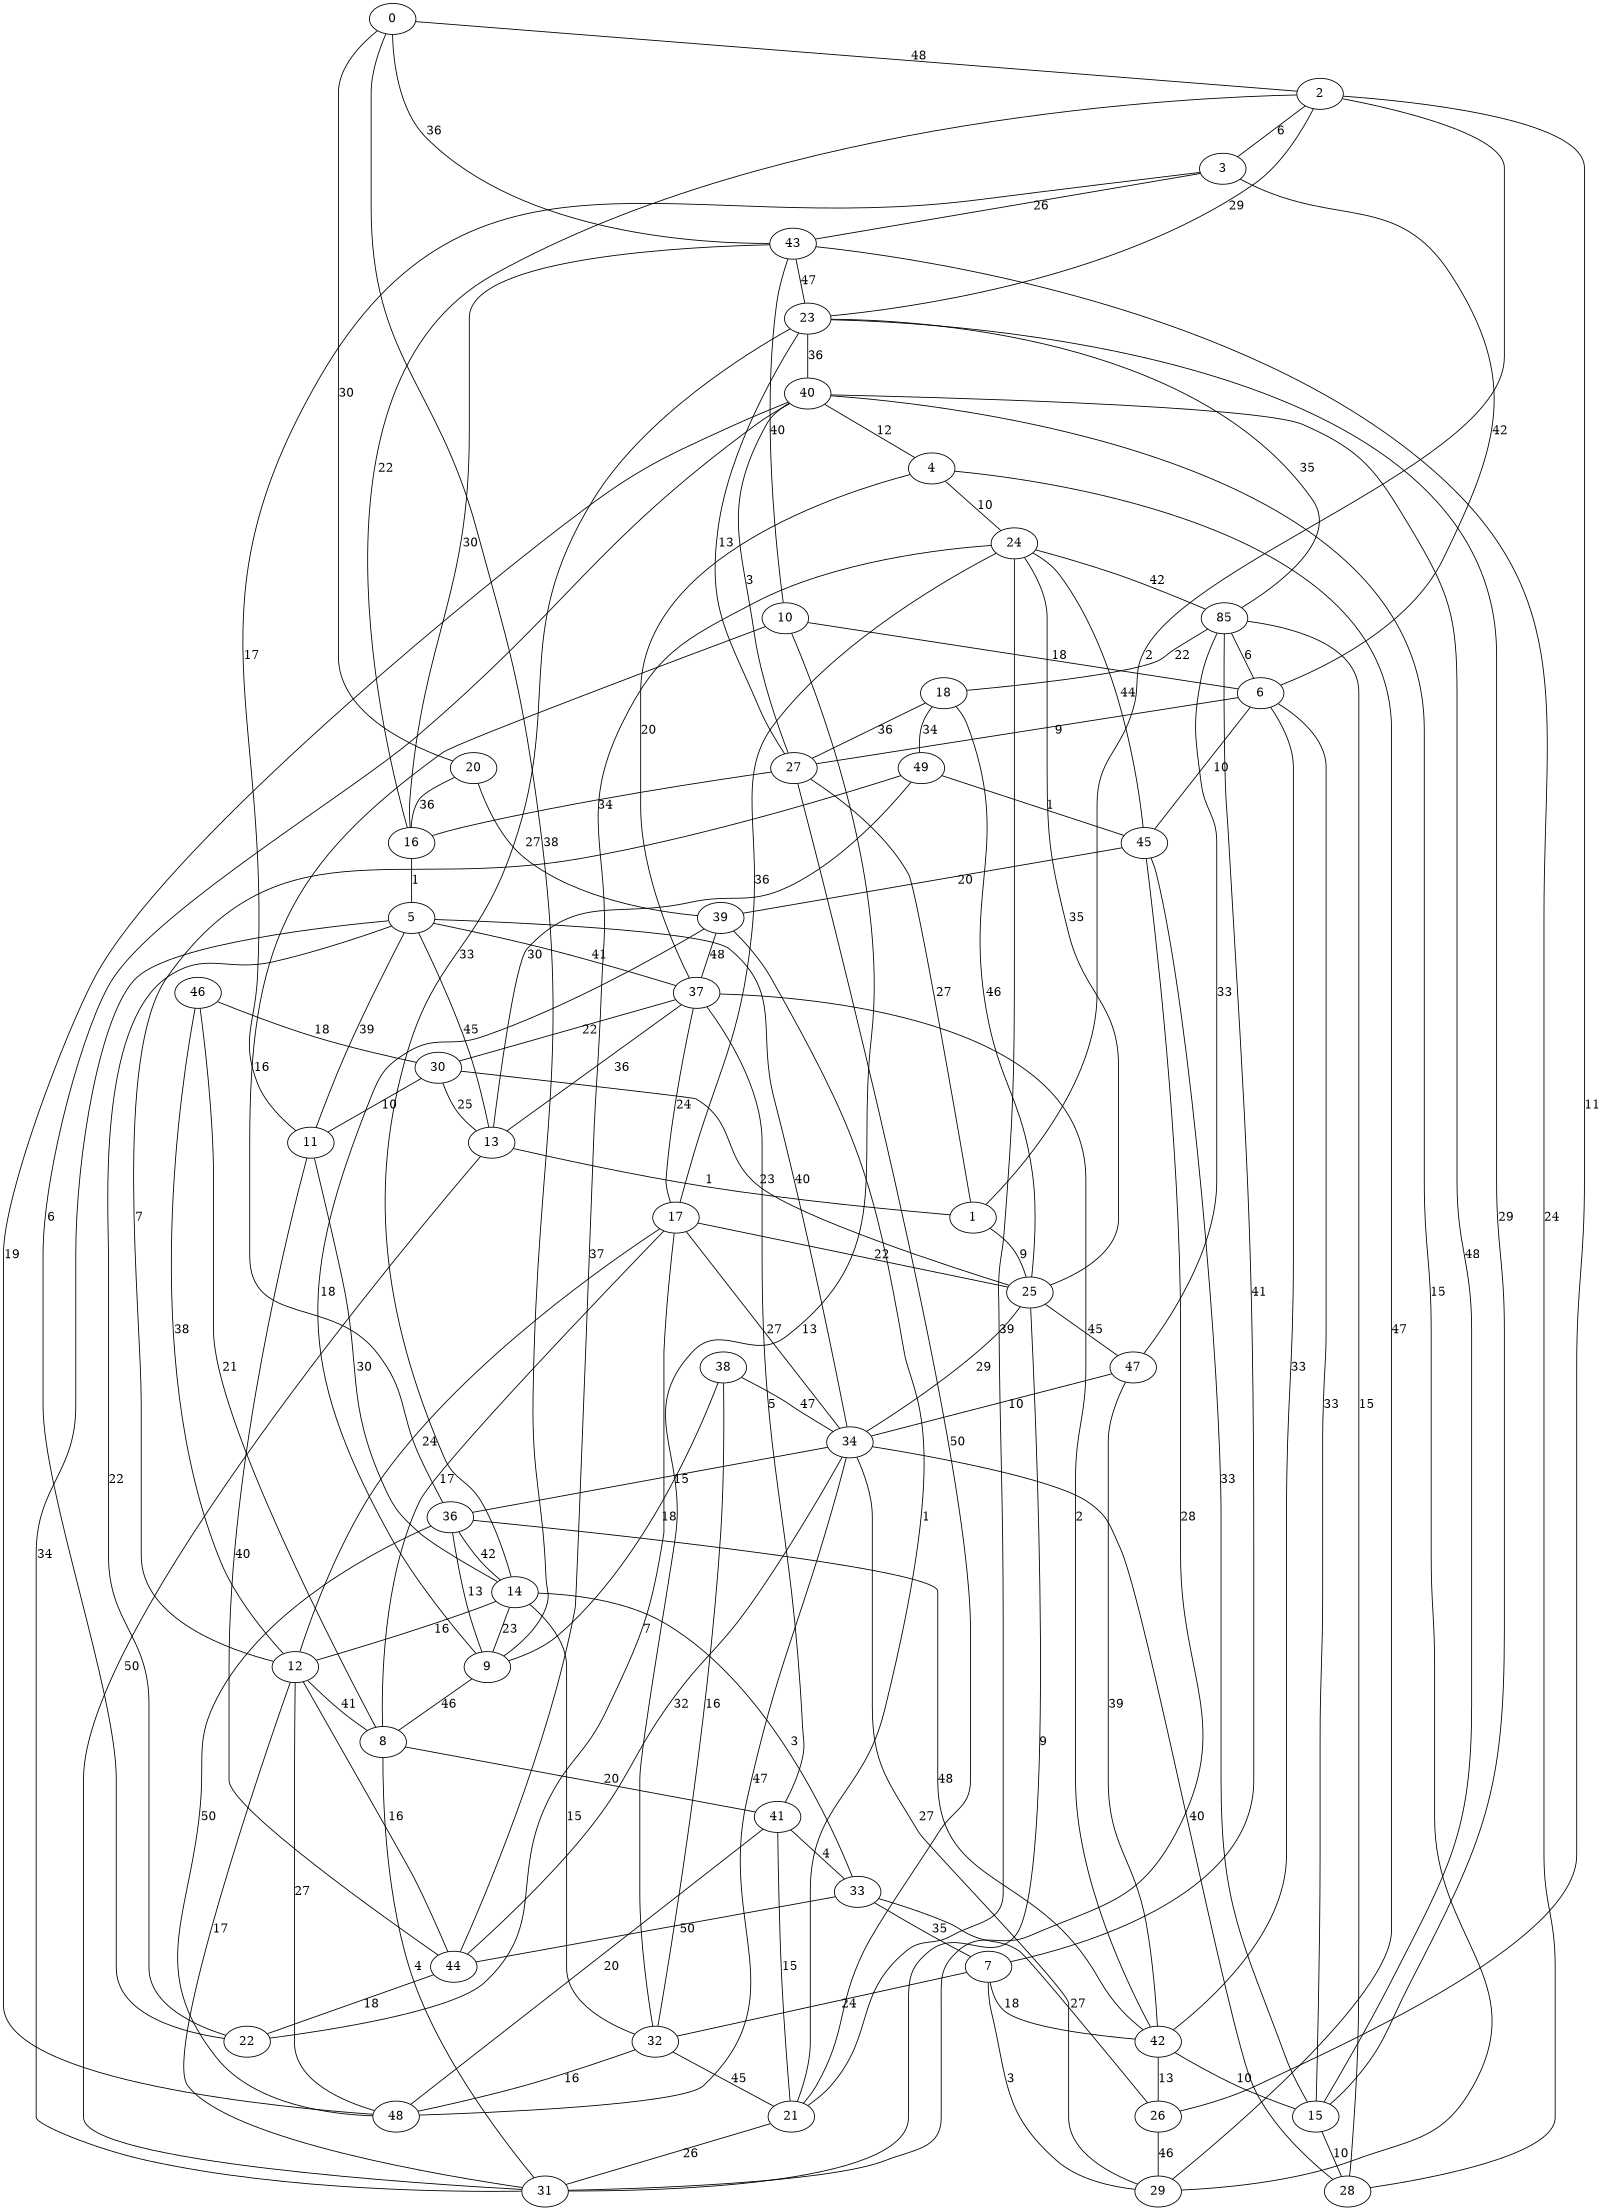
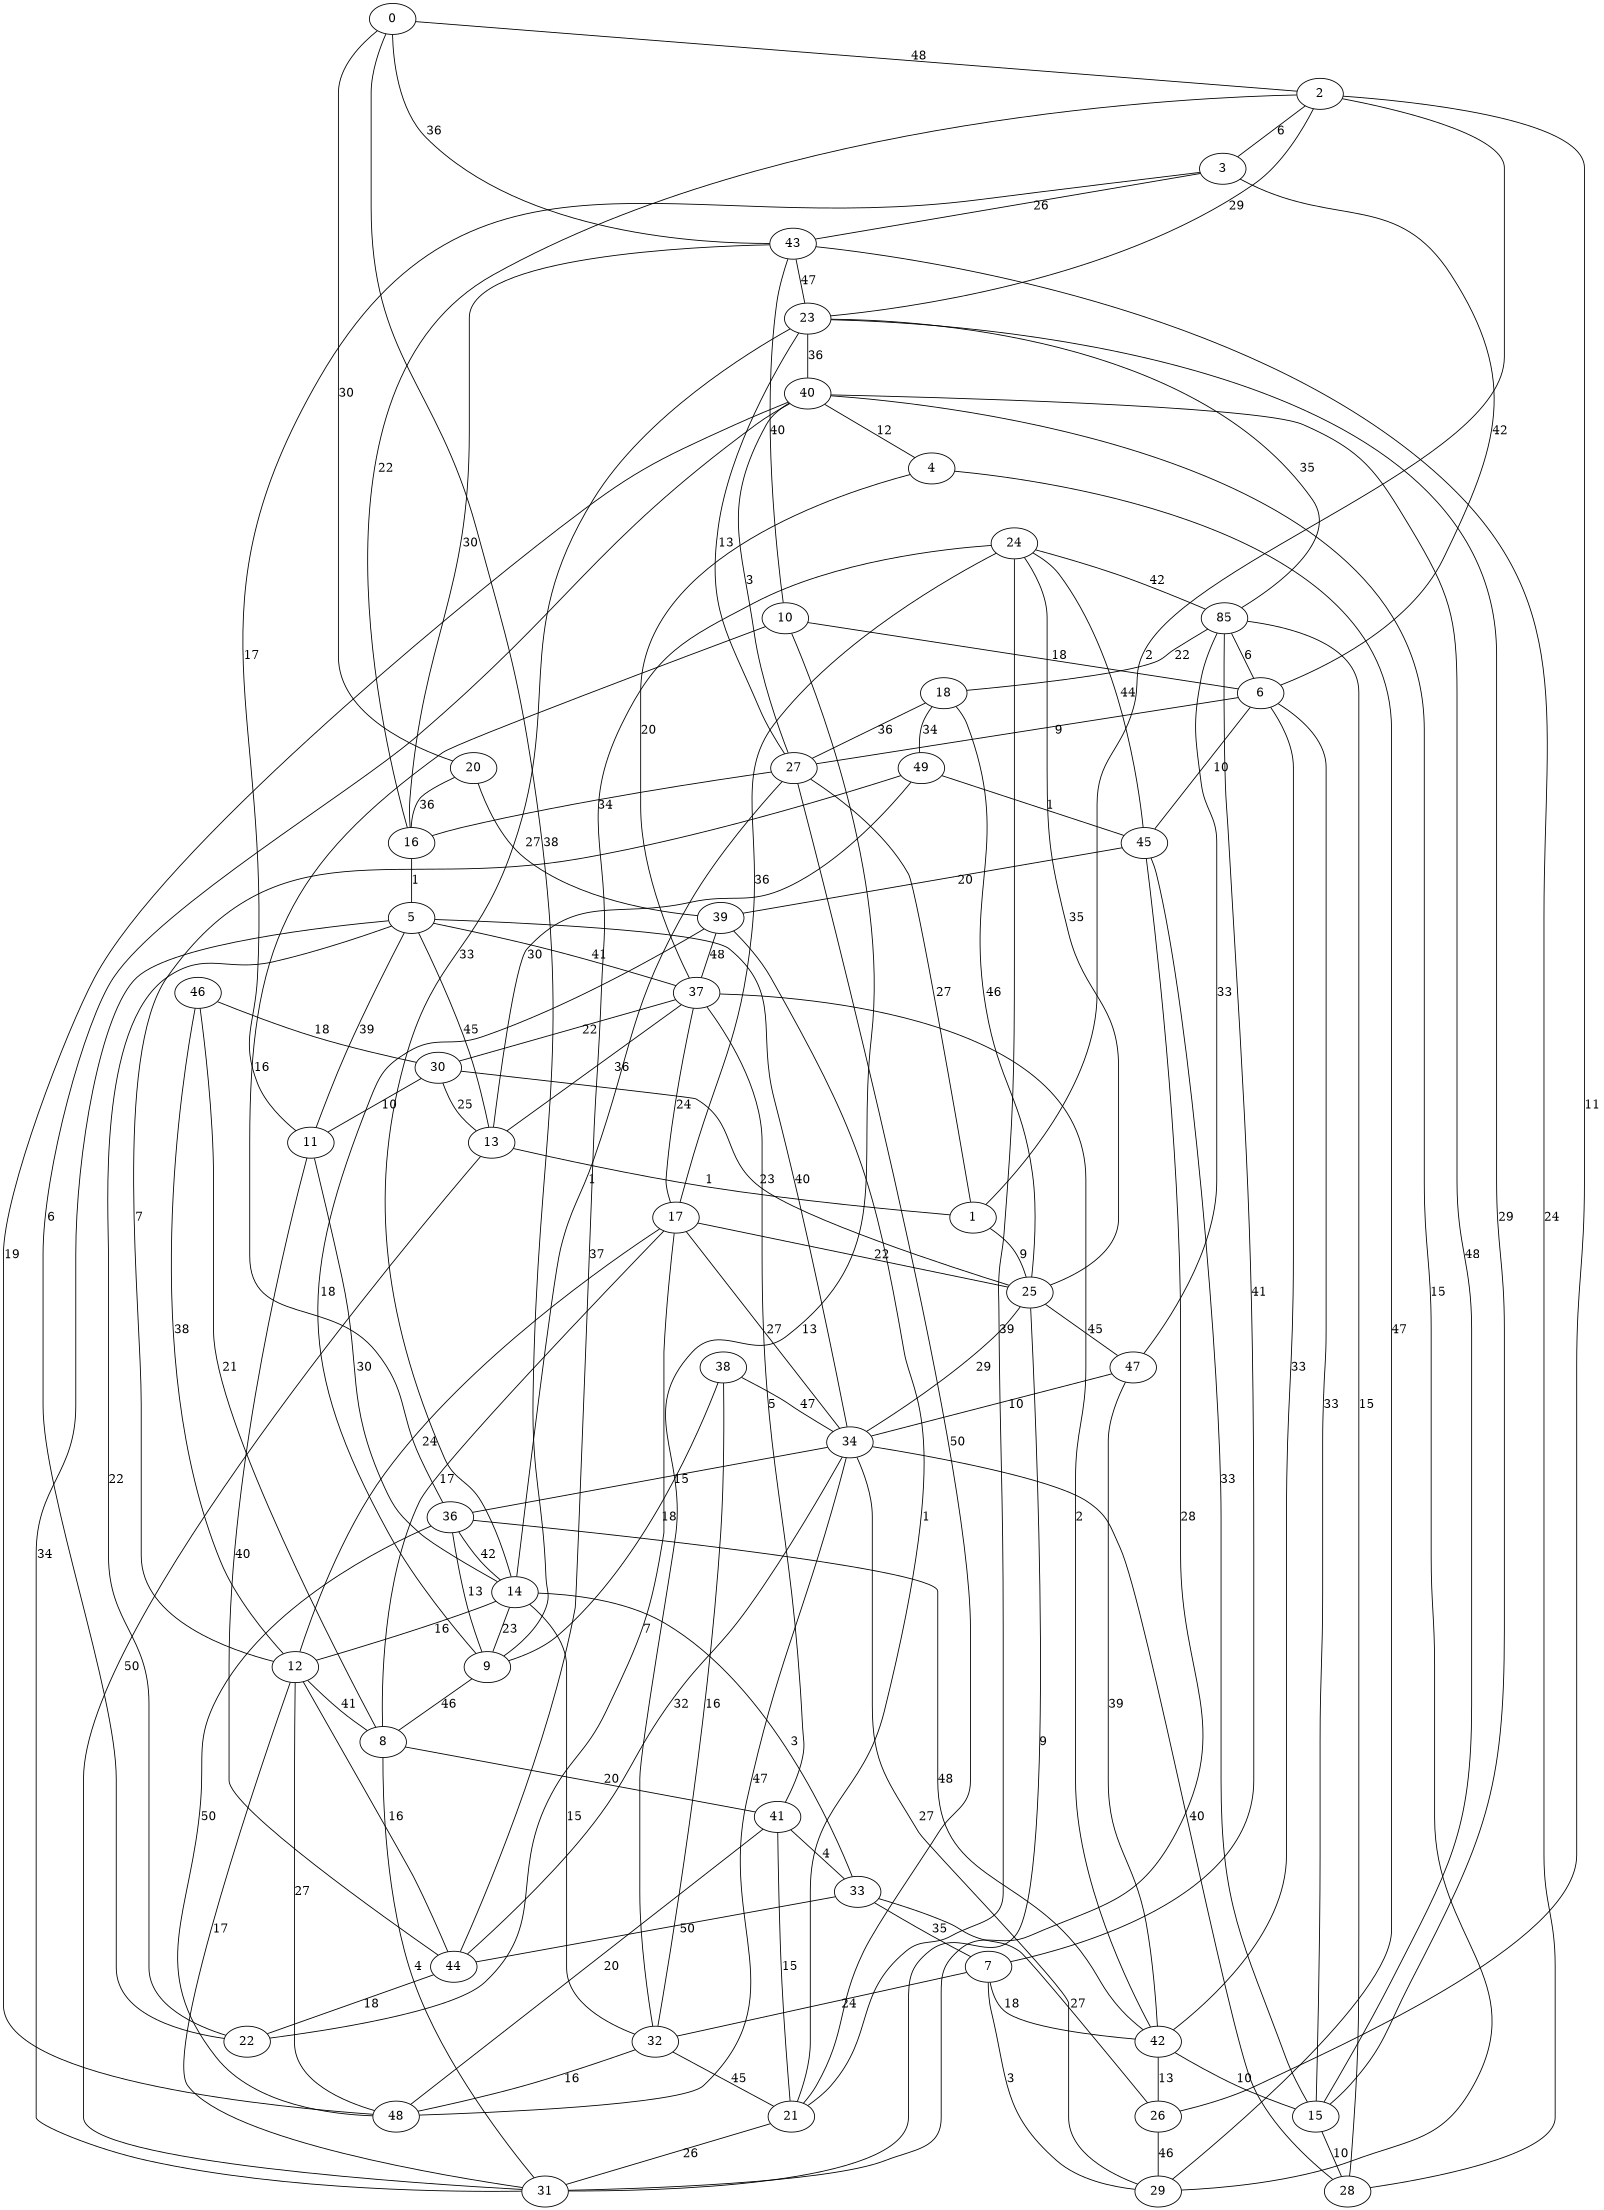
(973, 506) -> none
none -> (586, 1179)
